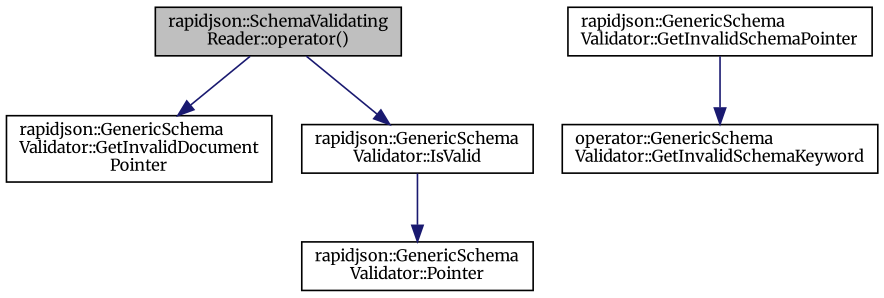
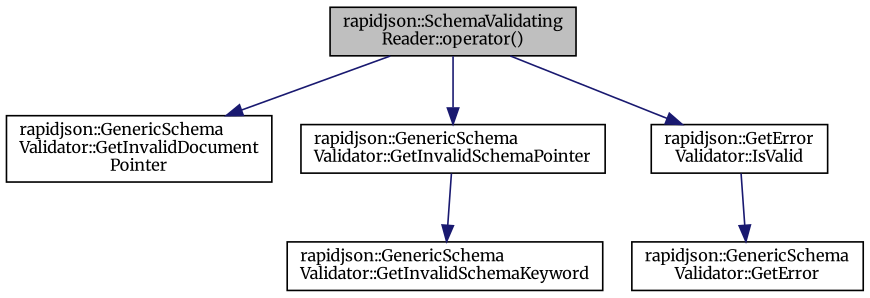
none -> (453, 82)
(417, 149) -> (739, 149)
(720, 149) -> (445, 266)
(417, 266) -> (748, 266)
